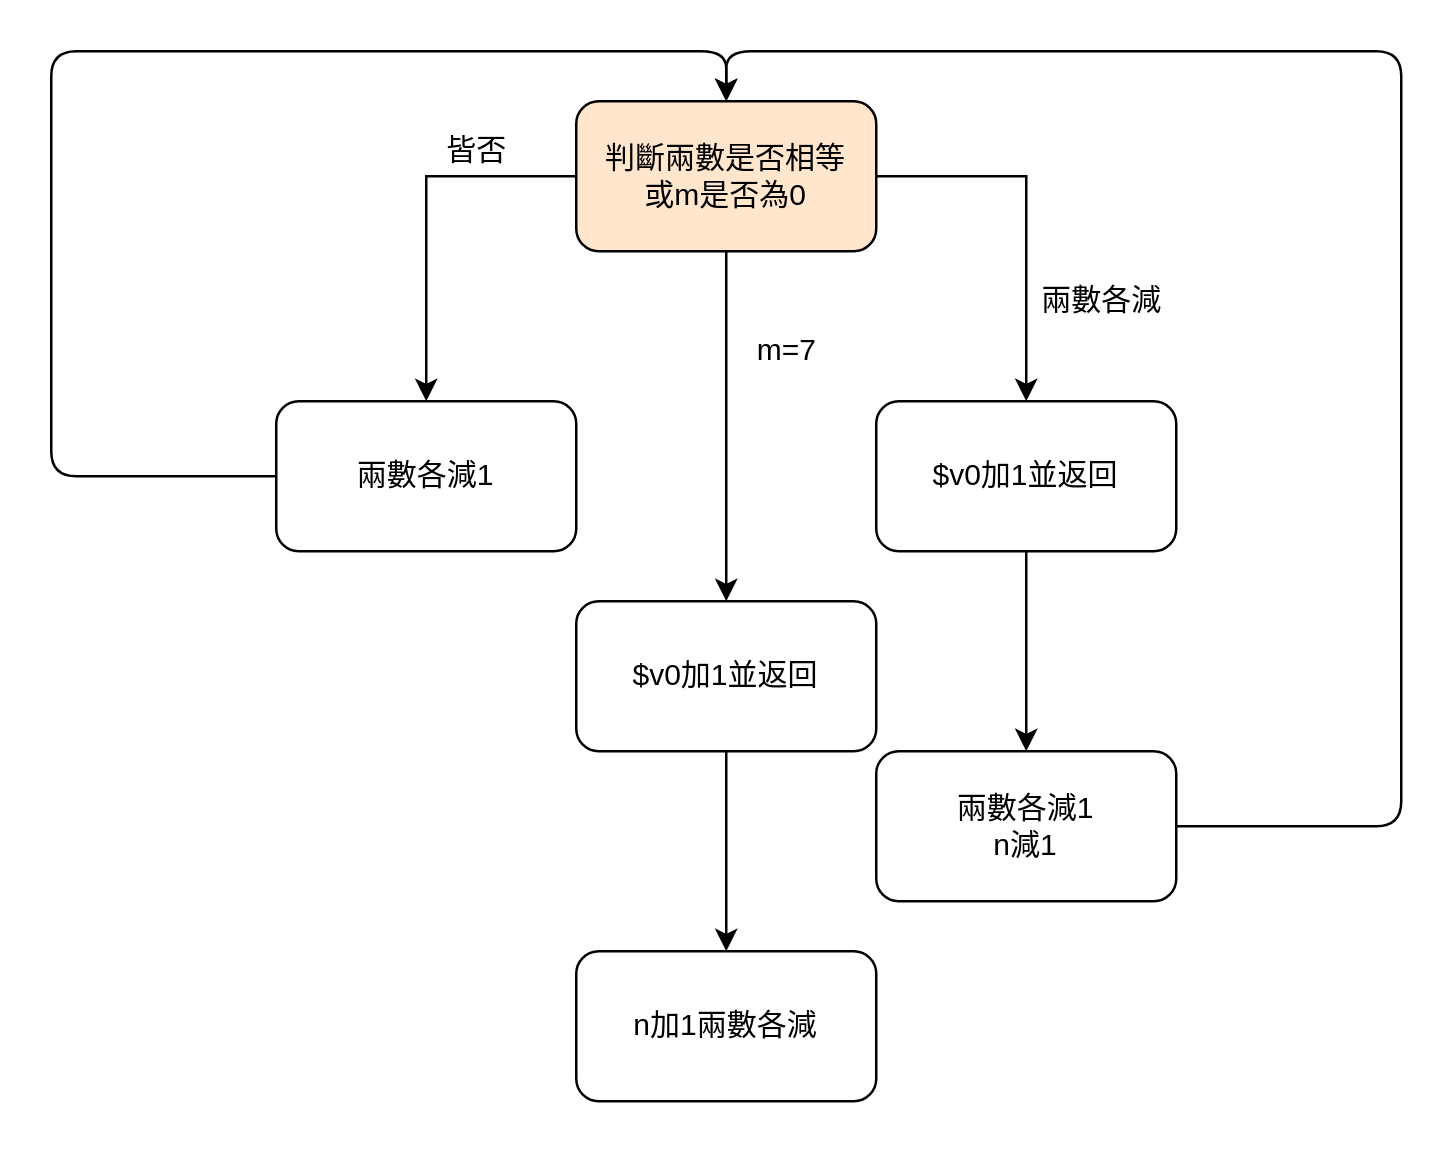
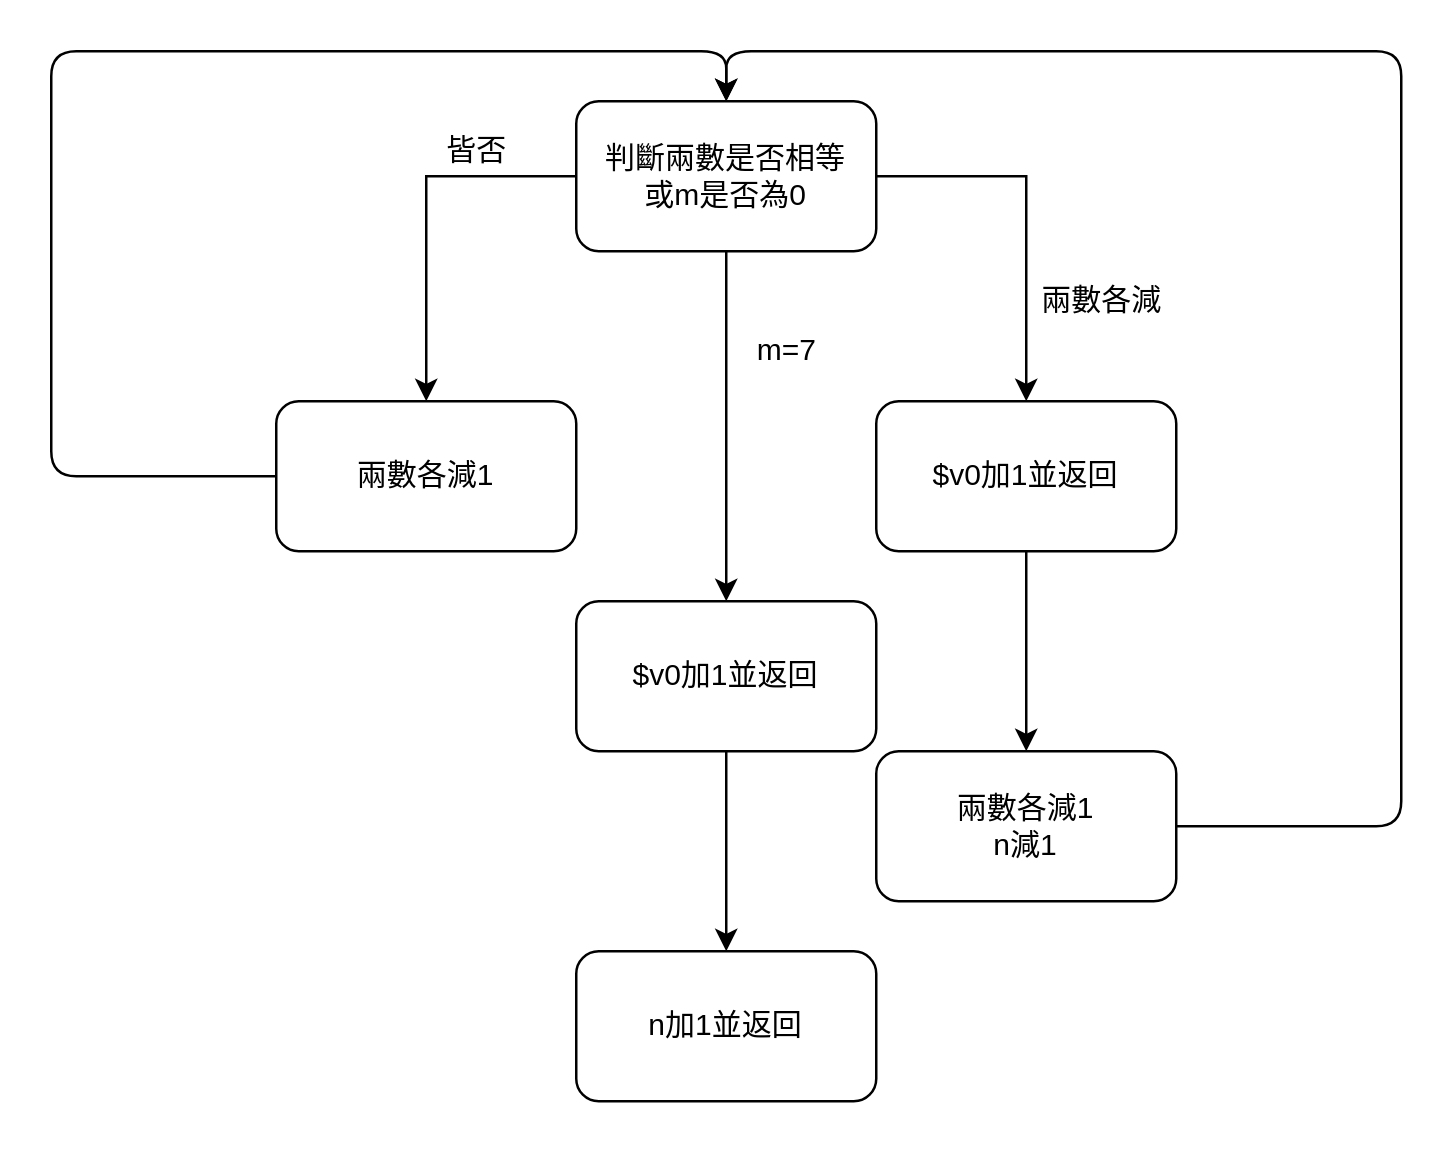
(726, 176) -> (726, 176)
(726, 1026) -> (726, 1026)
